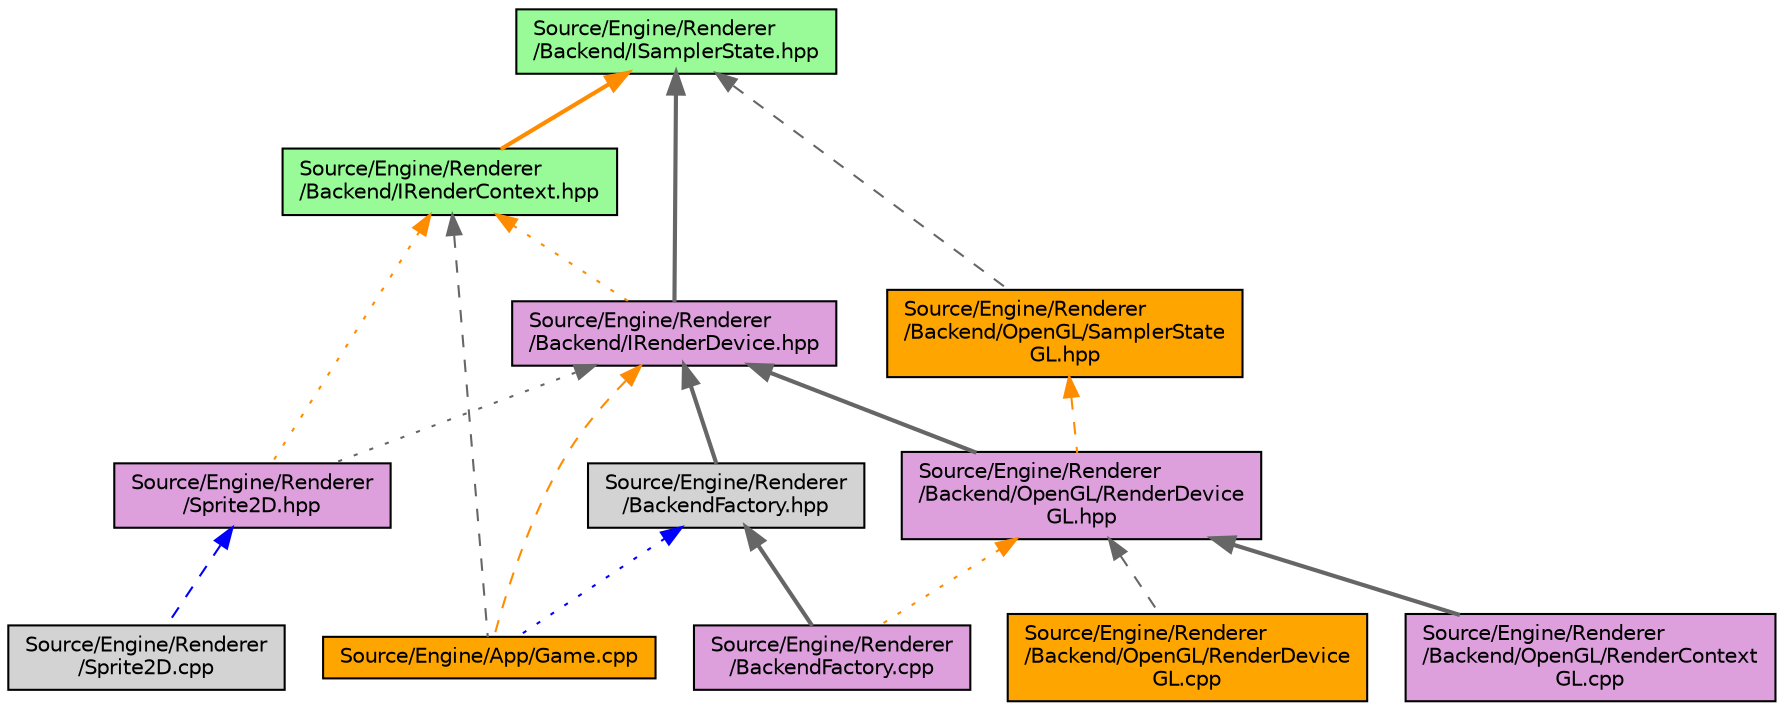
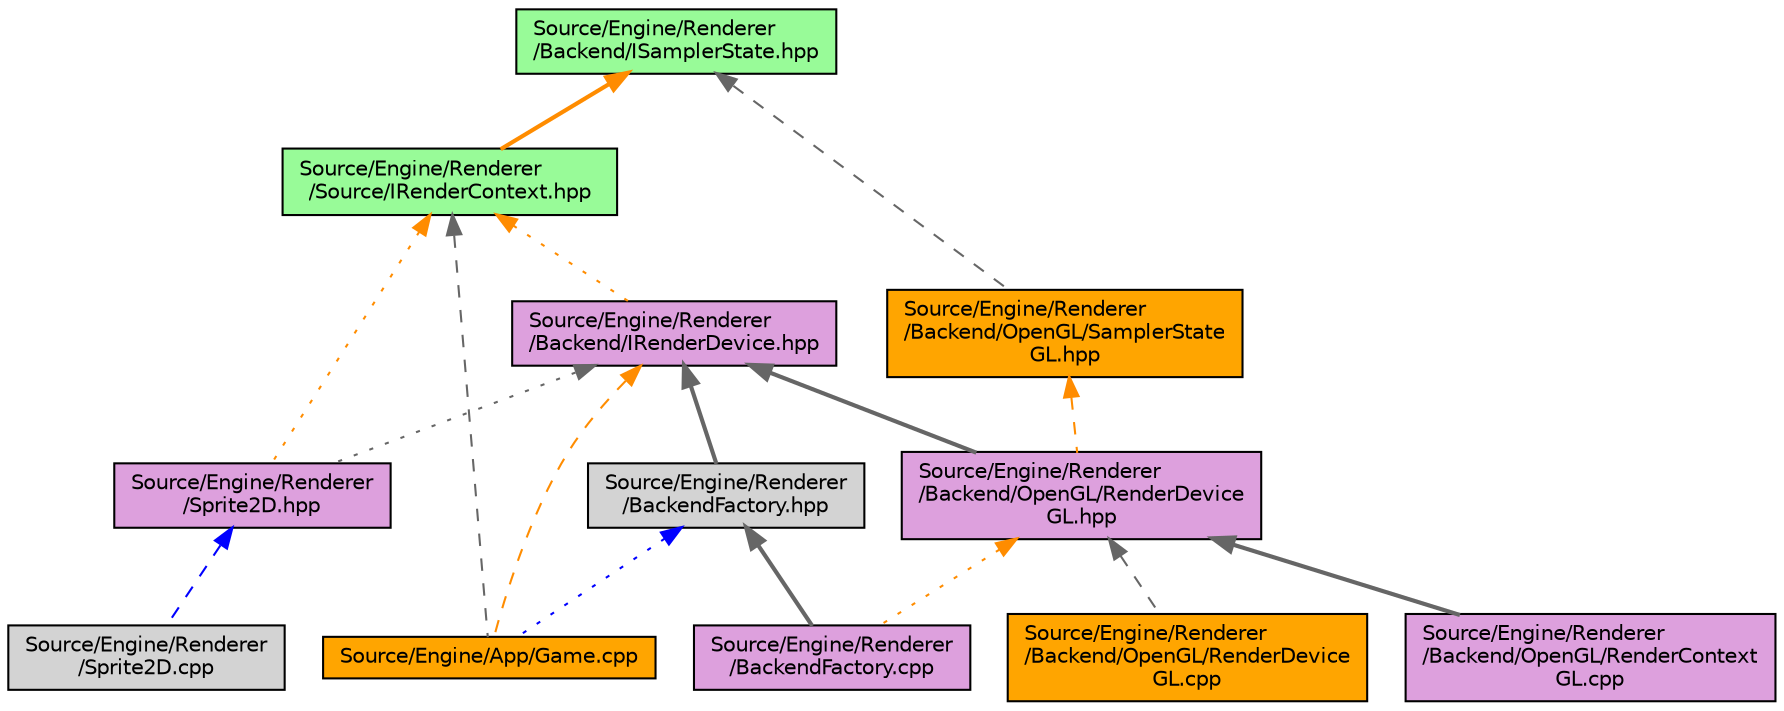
(450, 182) -> (450, 182)
(675, 198) -> none
